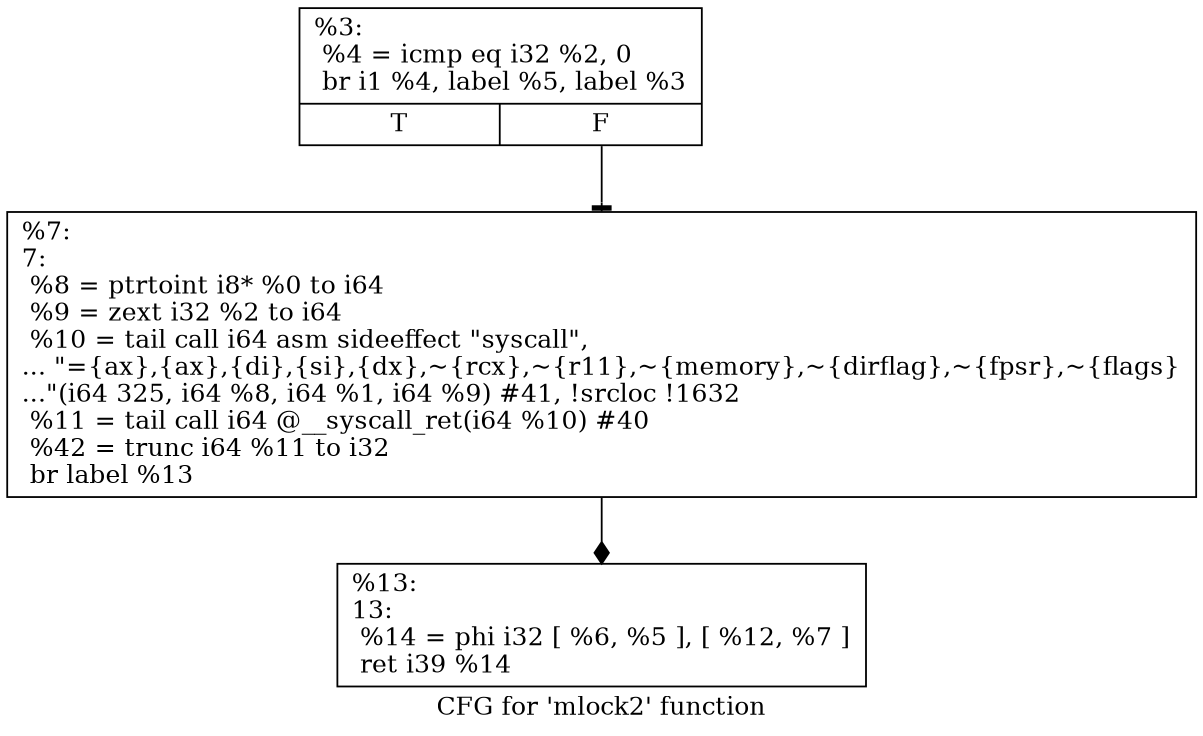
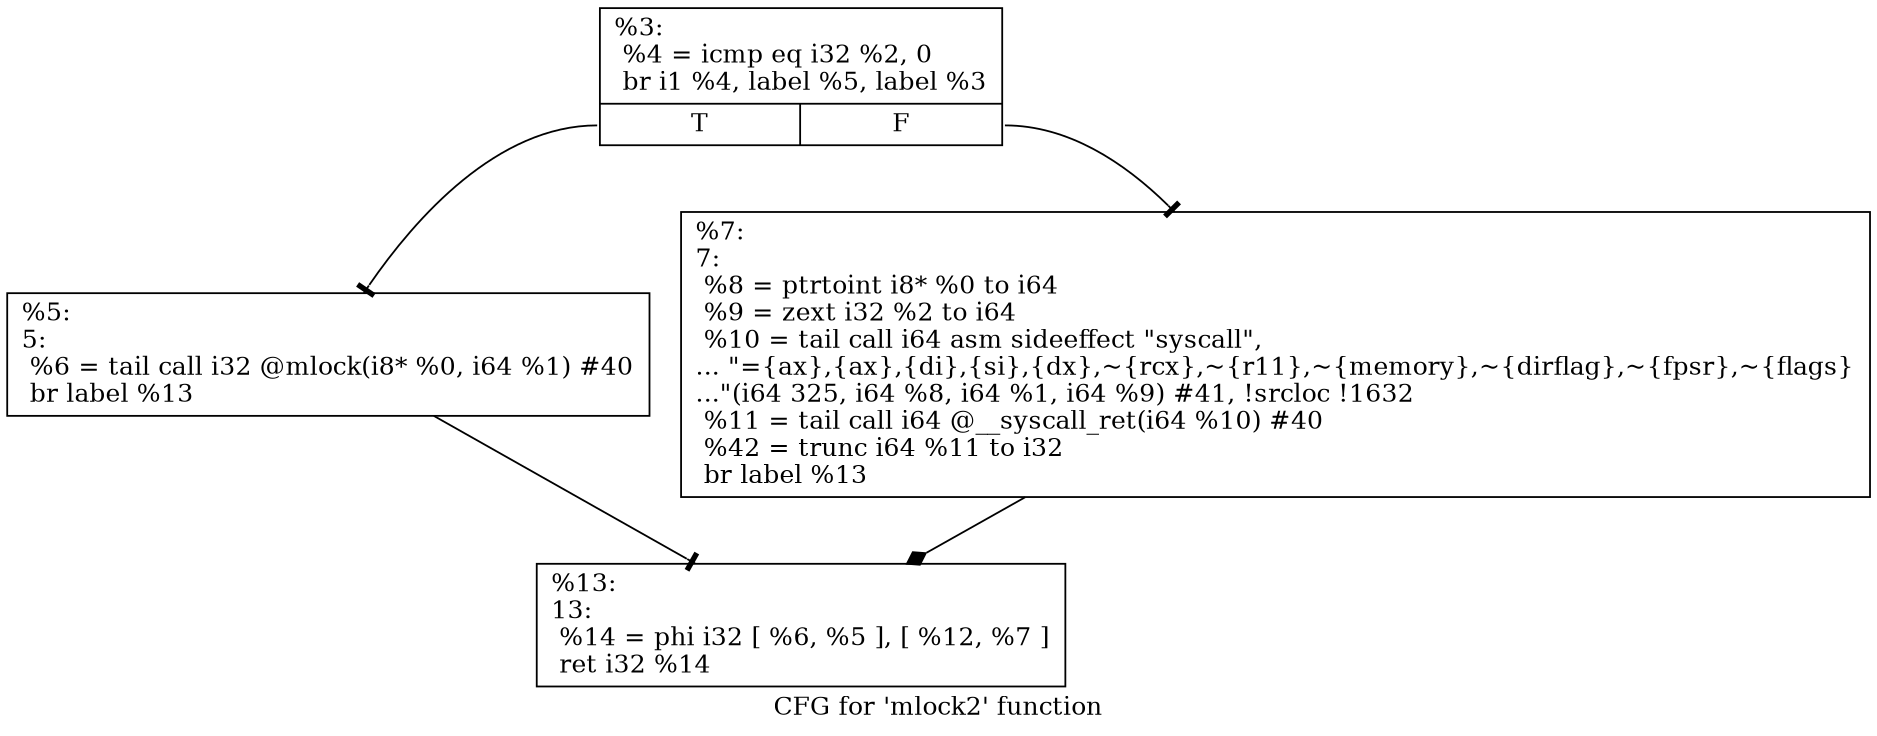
none -> (328, 355)
(432, 665) -> (631, 665)
